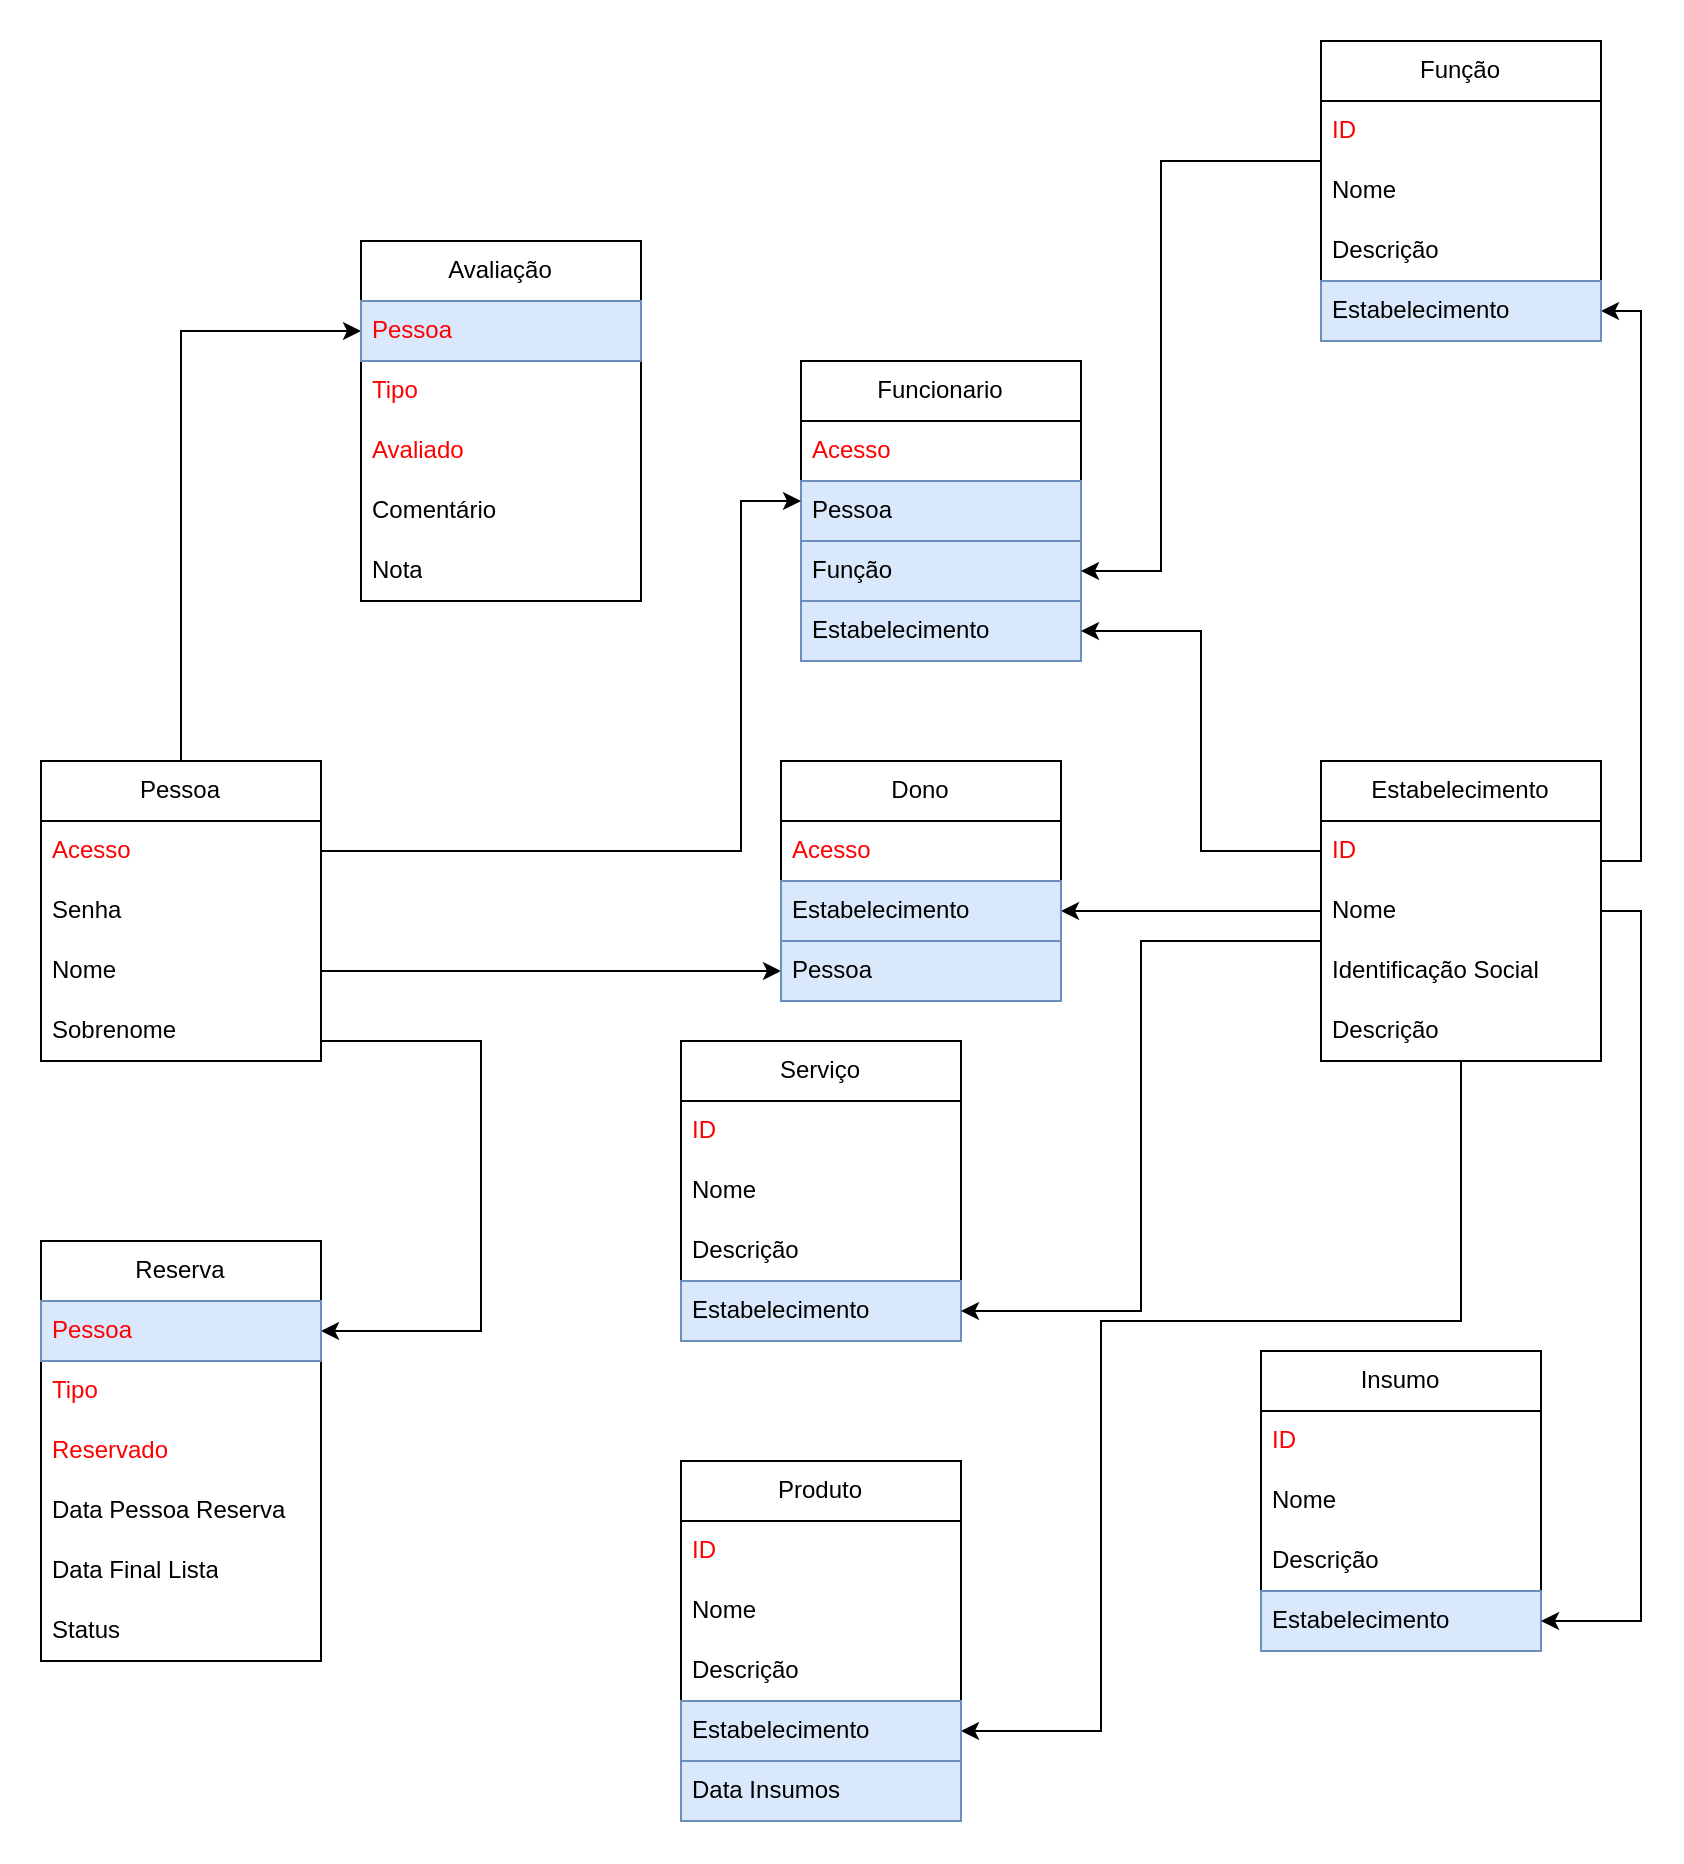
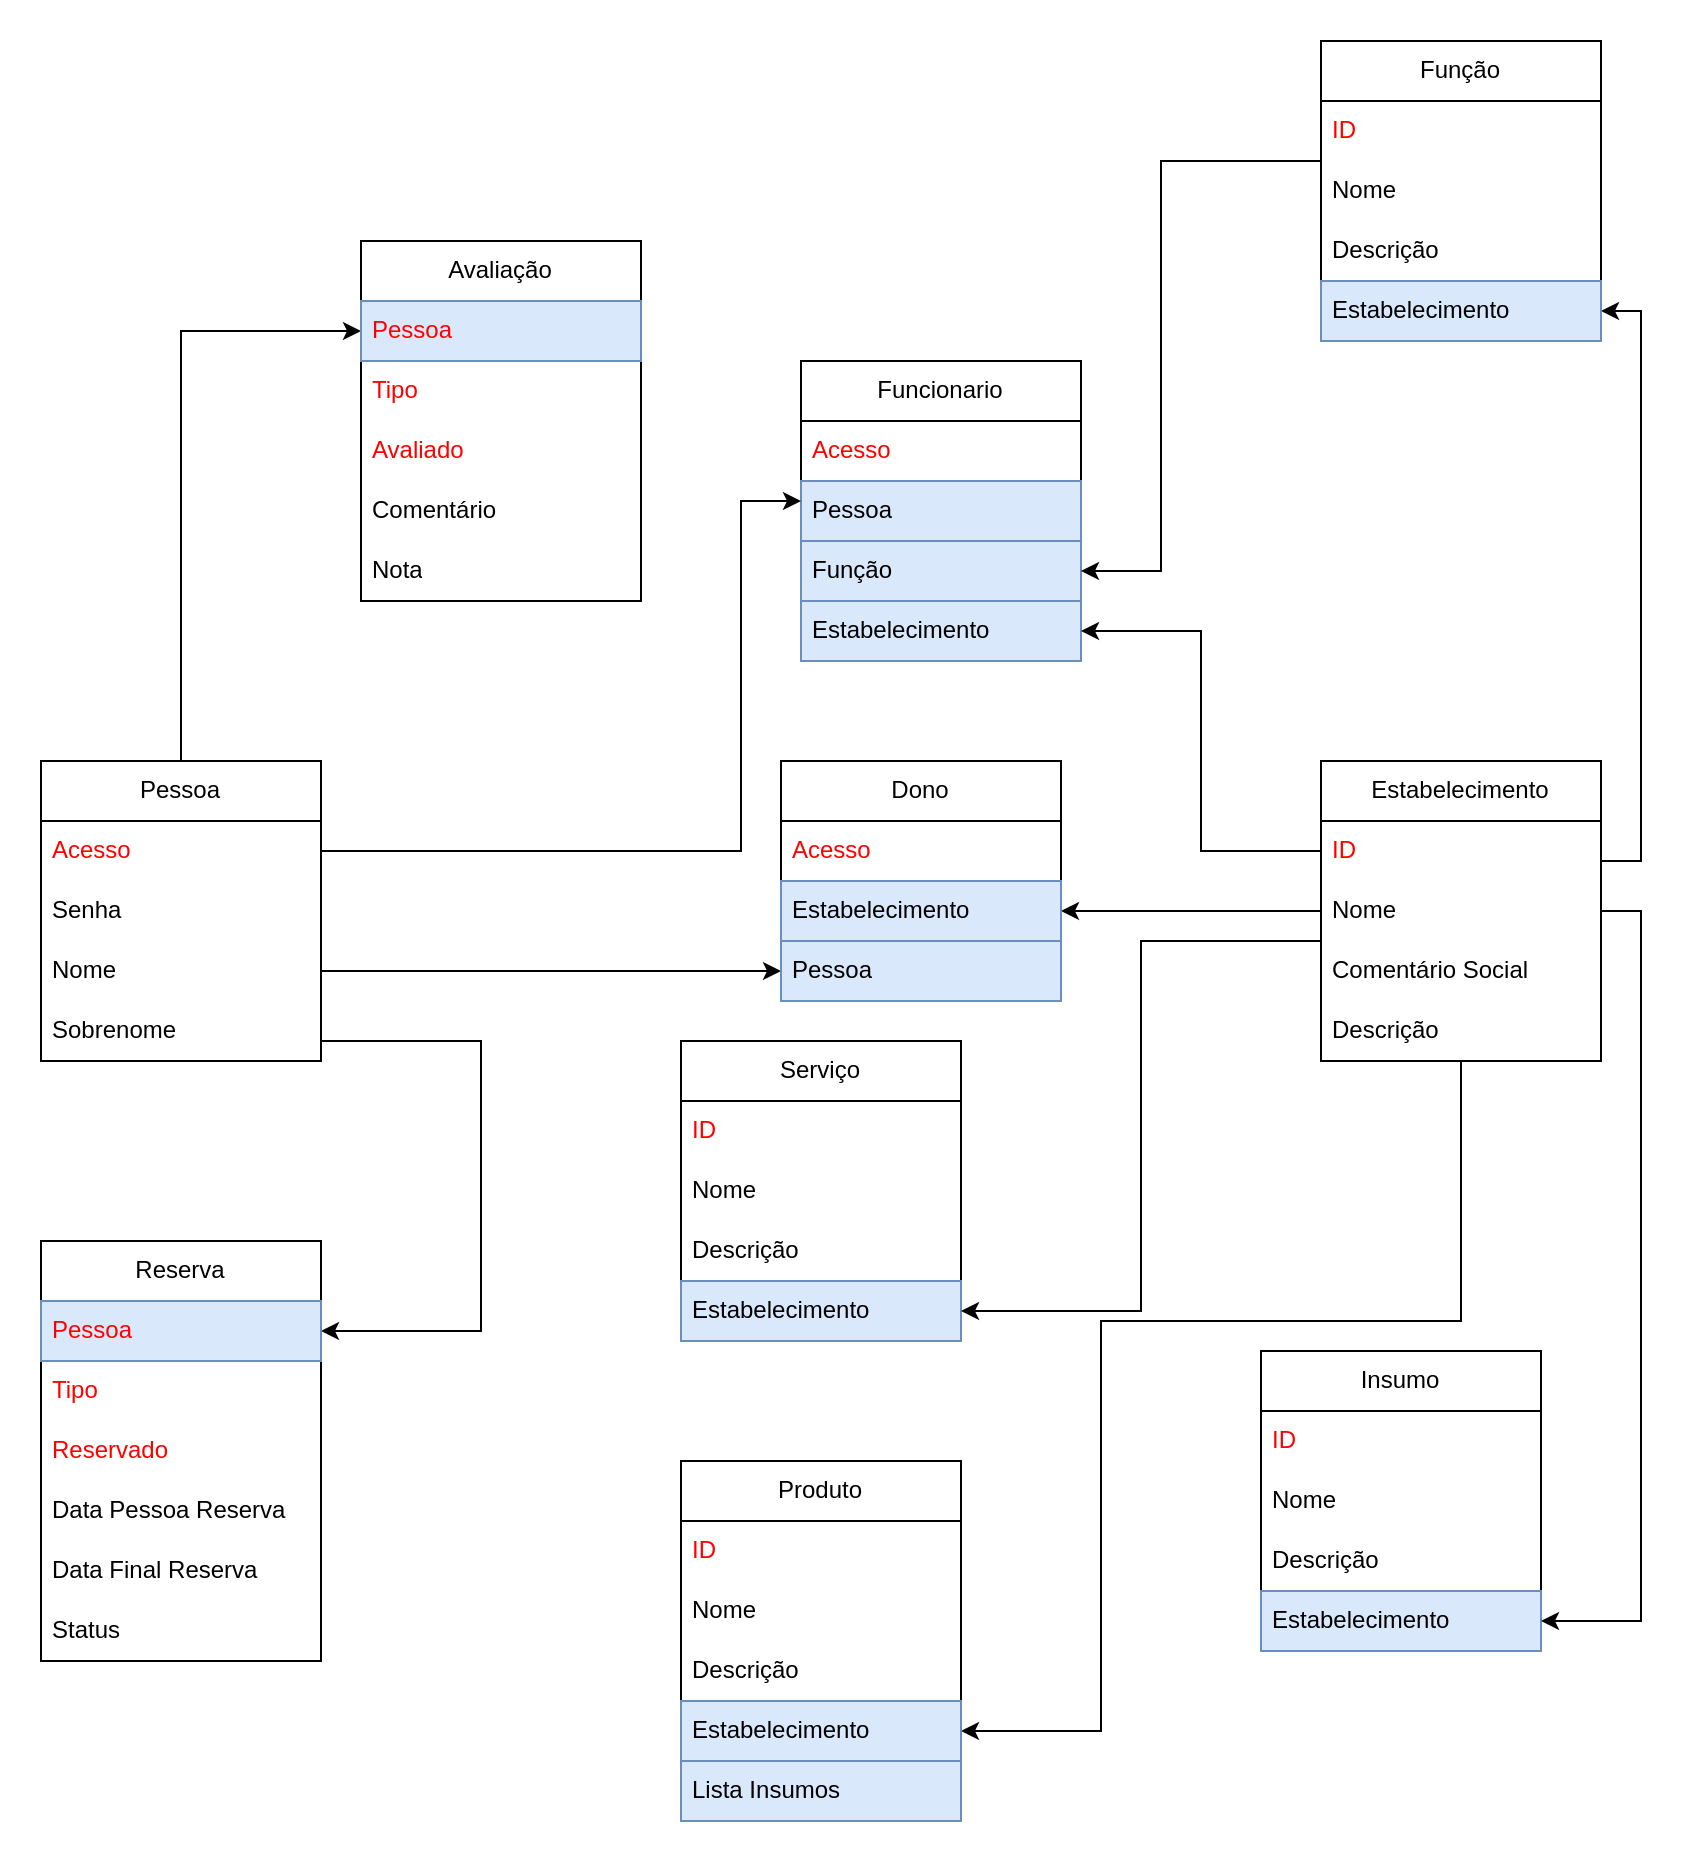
(1452, 971) -> (1435, 971)
(145, 1571) -> (161, 1571)
(771, 1791) -> (774, 1791)
